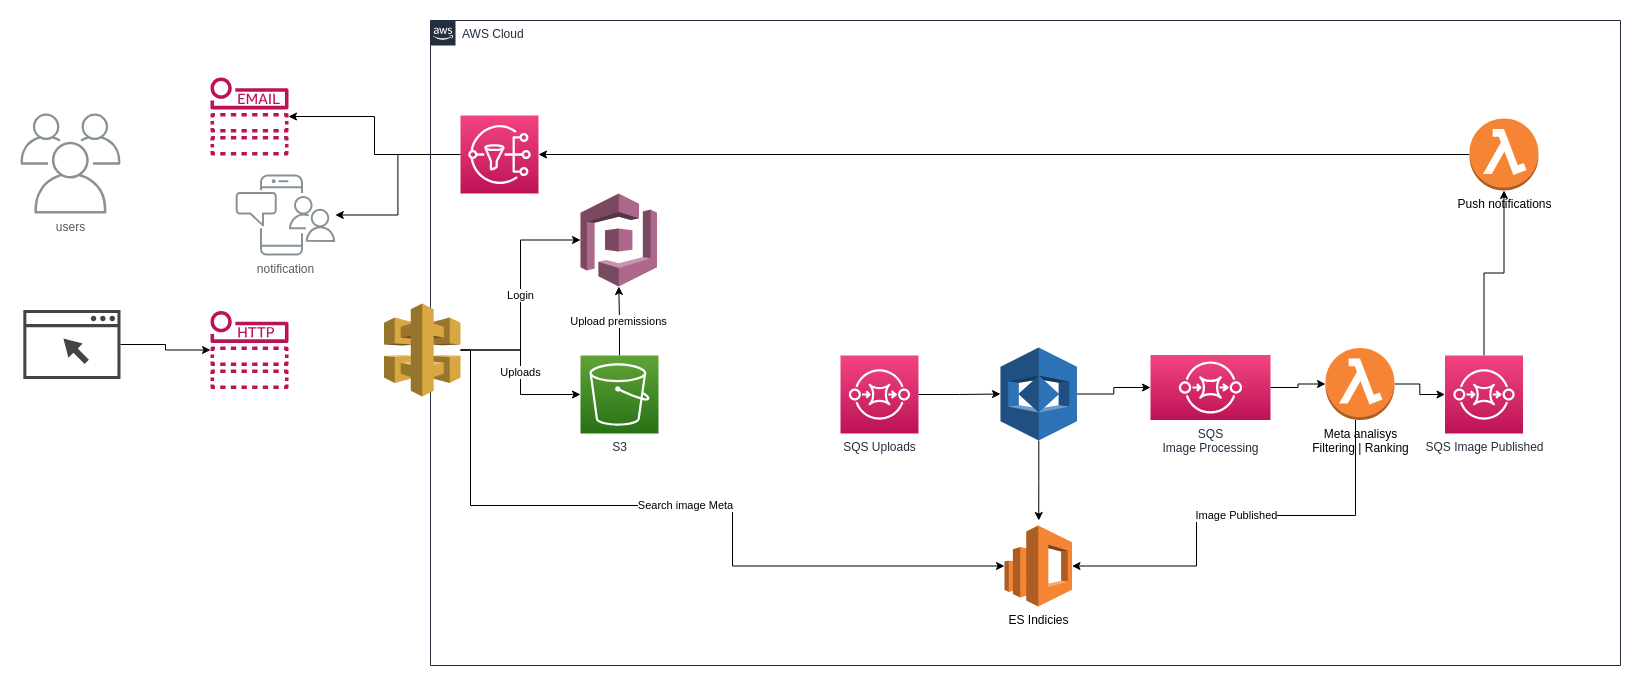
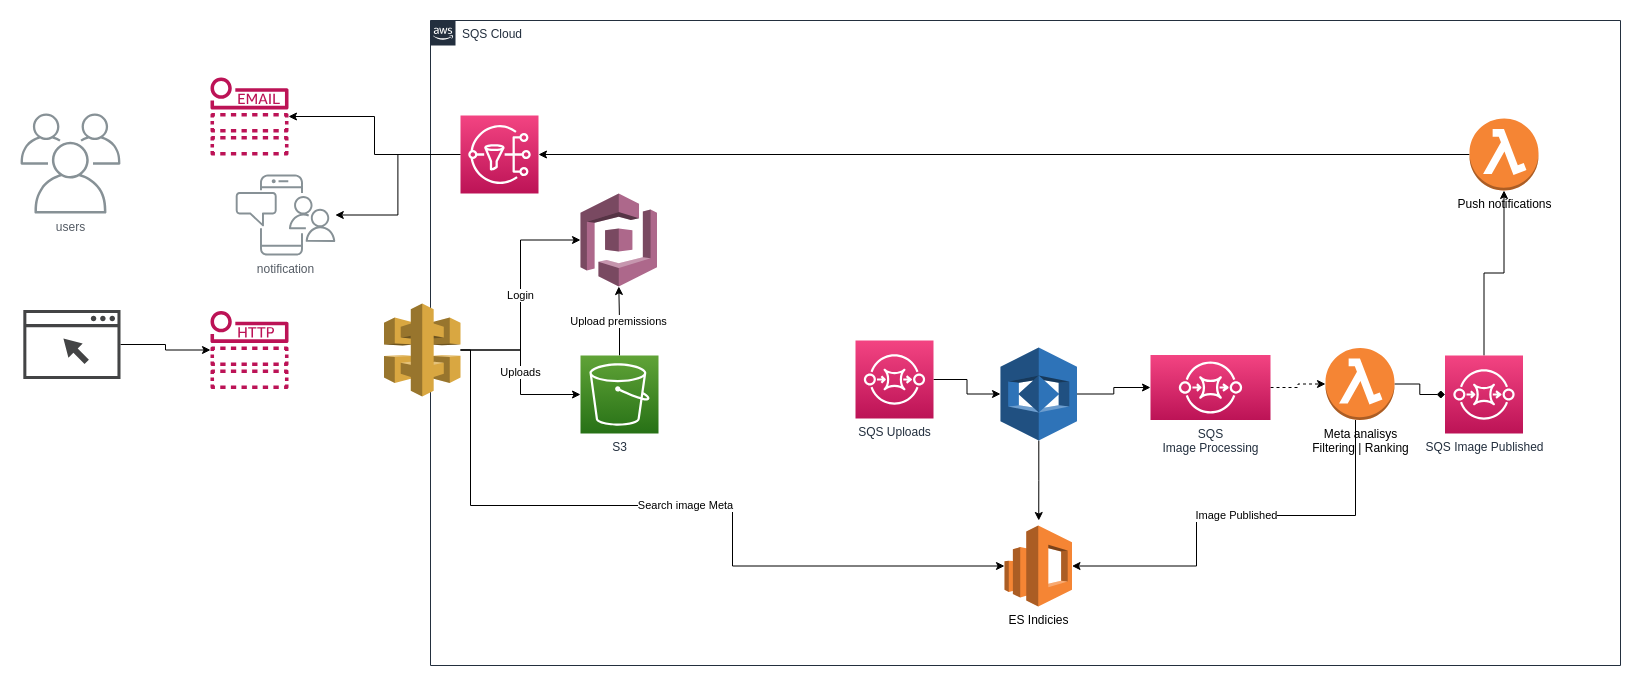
(490, 35) -> (490, 35)
(1295, 388) -> (1295, 388)
(880, 395) -> (895, 380)
(1437, 395) -> (1436, 395)
